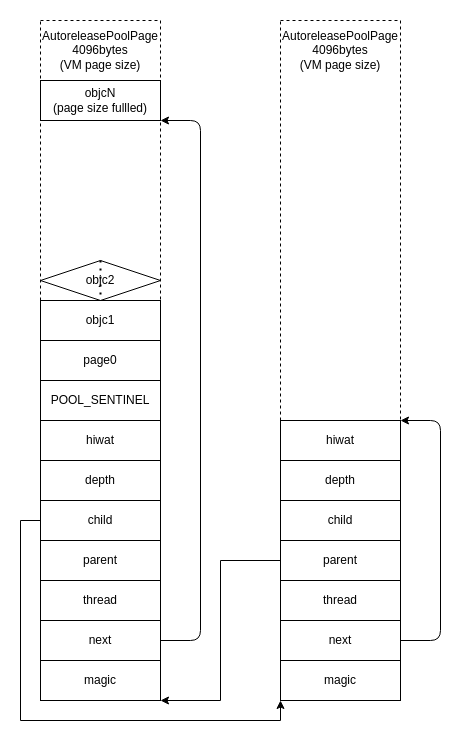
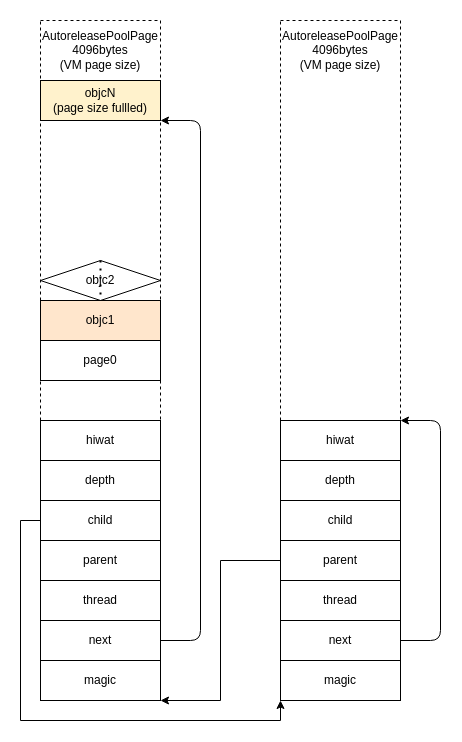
(101, 101) -> (101, 101)
(101, 321) -> (101, 321)
(101, 401) -> none
